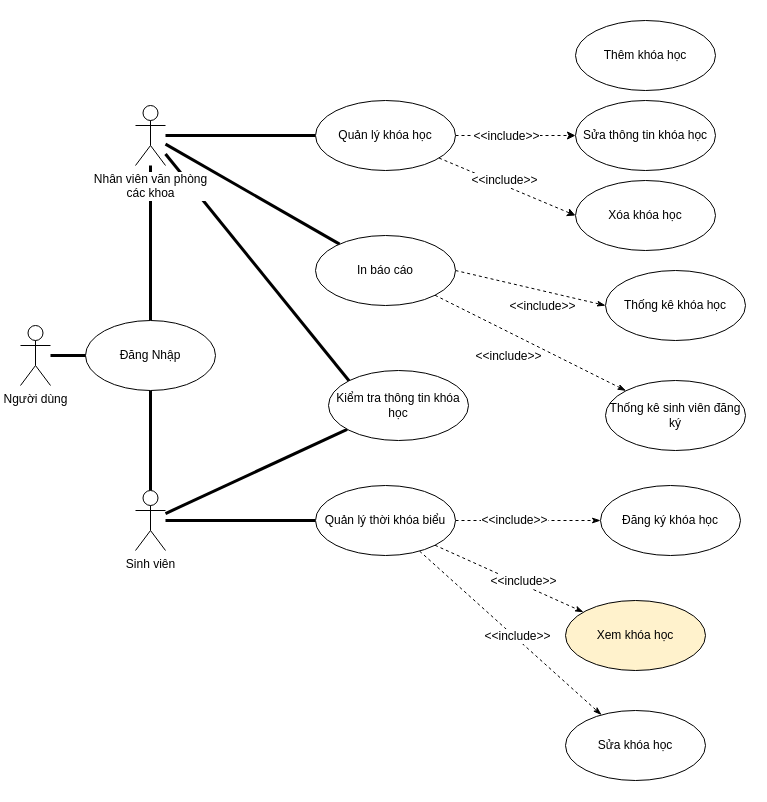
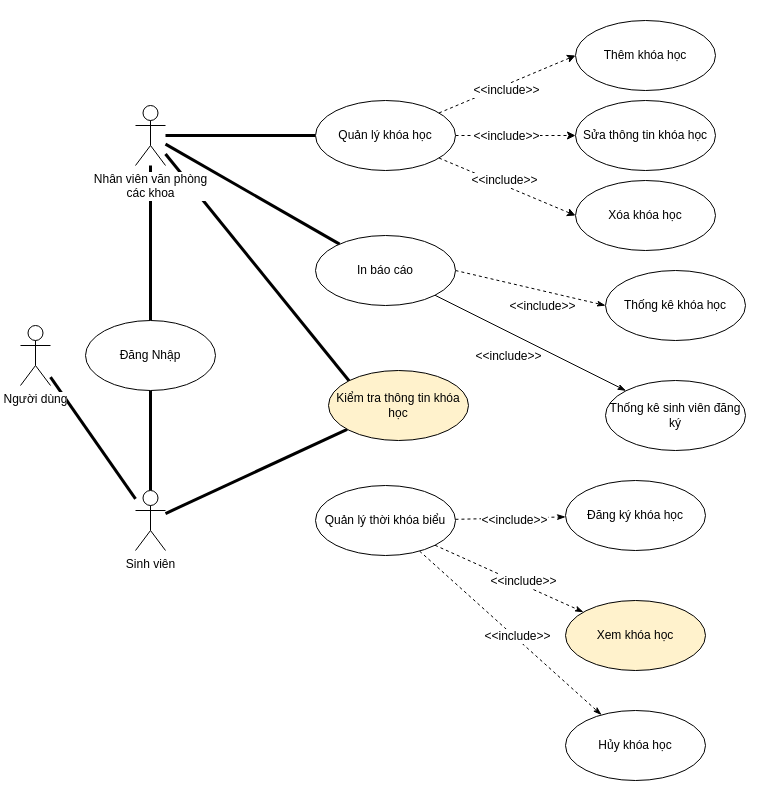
none -> (527, 76)
(526, 341) -> (526, 341)
(68, 356) -> (93, 438)
(399, 406) -> (399, 406)
(241, 521) -> none
(671, 521) -> (636, 516)
(636, 746) -> (636, 746)
